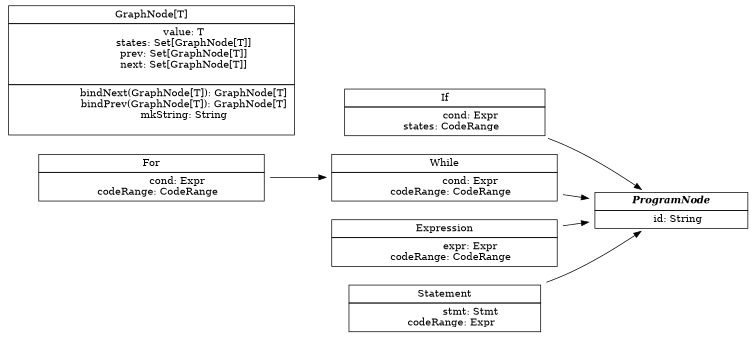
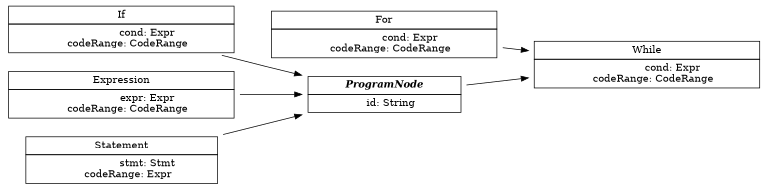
(152, 70) -> none
(445, 126) -> (121, 43)
(572, 196) -> (494, 82)
